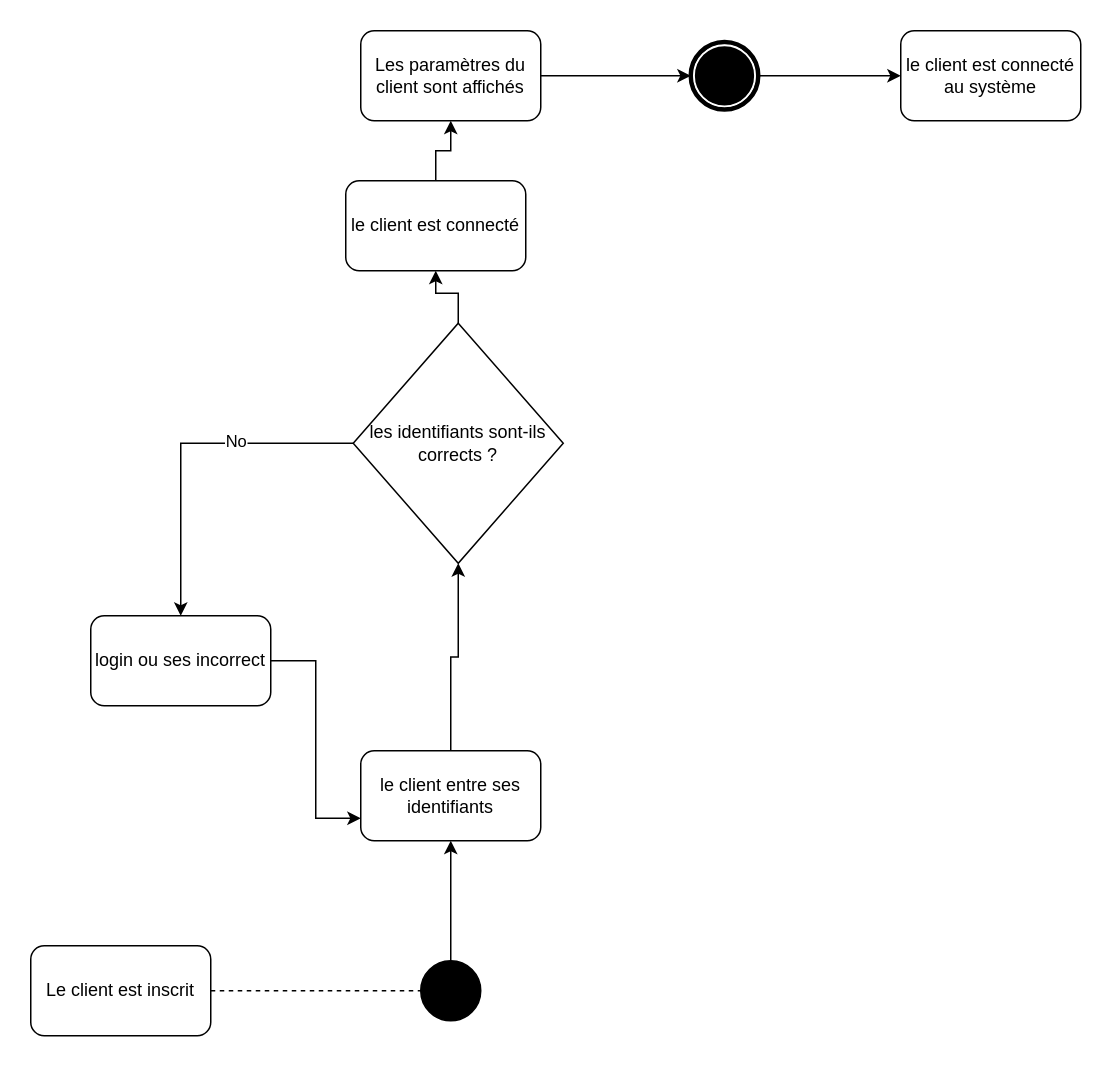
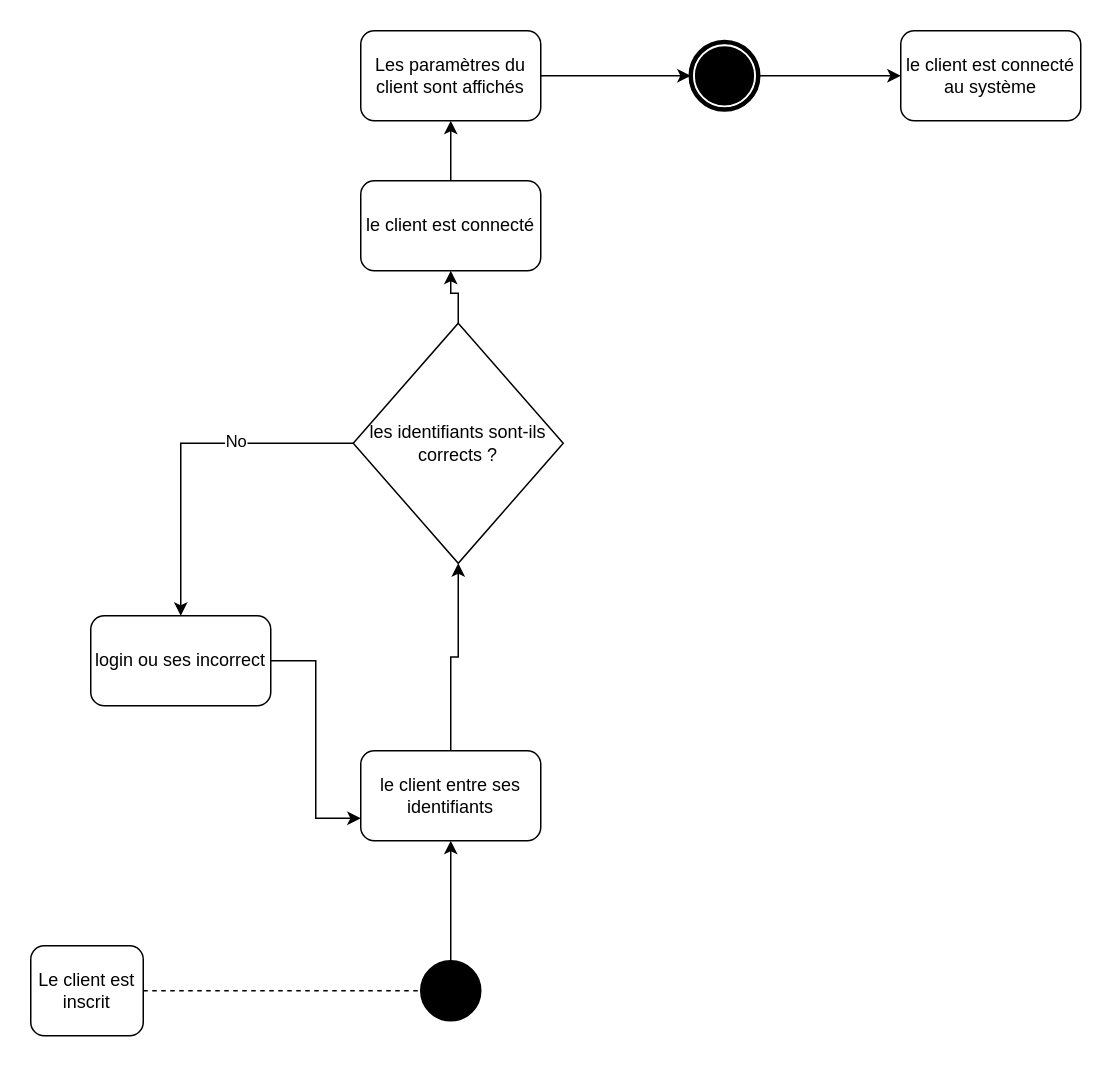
(436, 226) -> (451, 226)
(121, 991) -> (87, 991)
